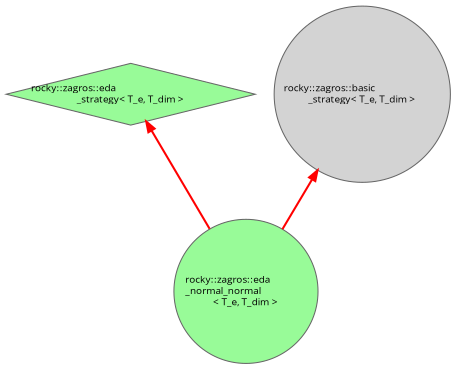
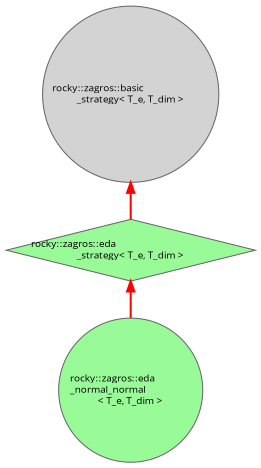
(297, 204) -> (131, 206)
